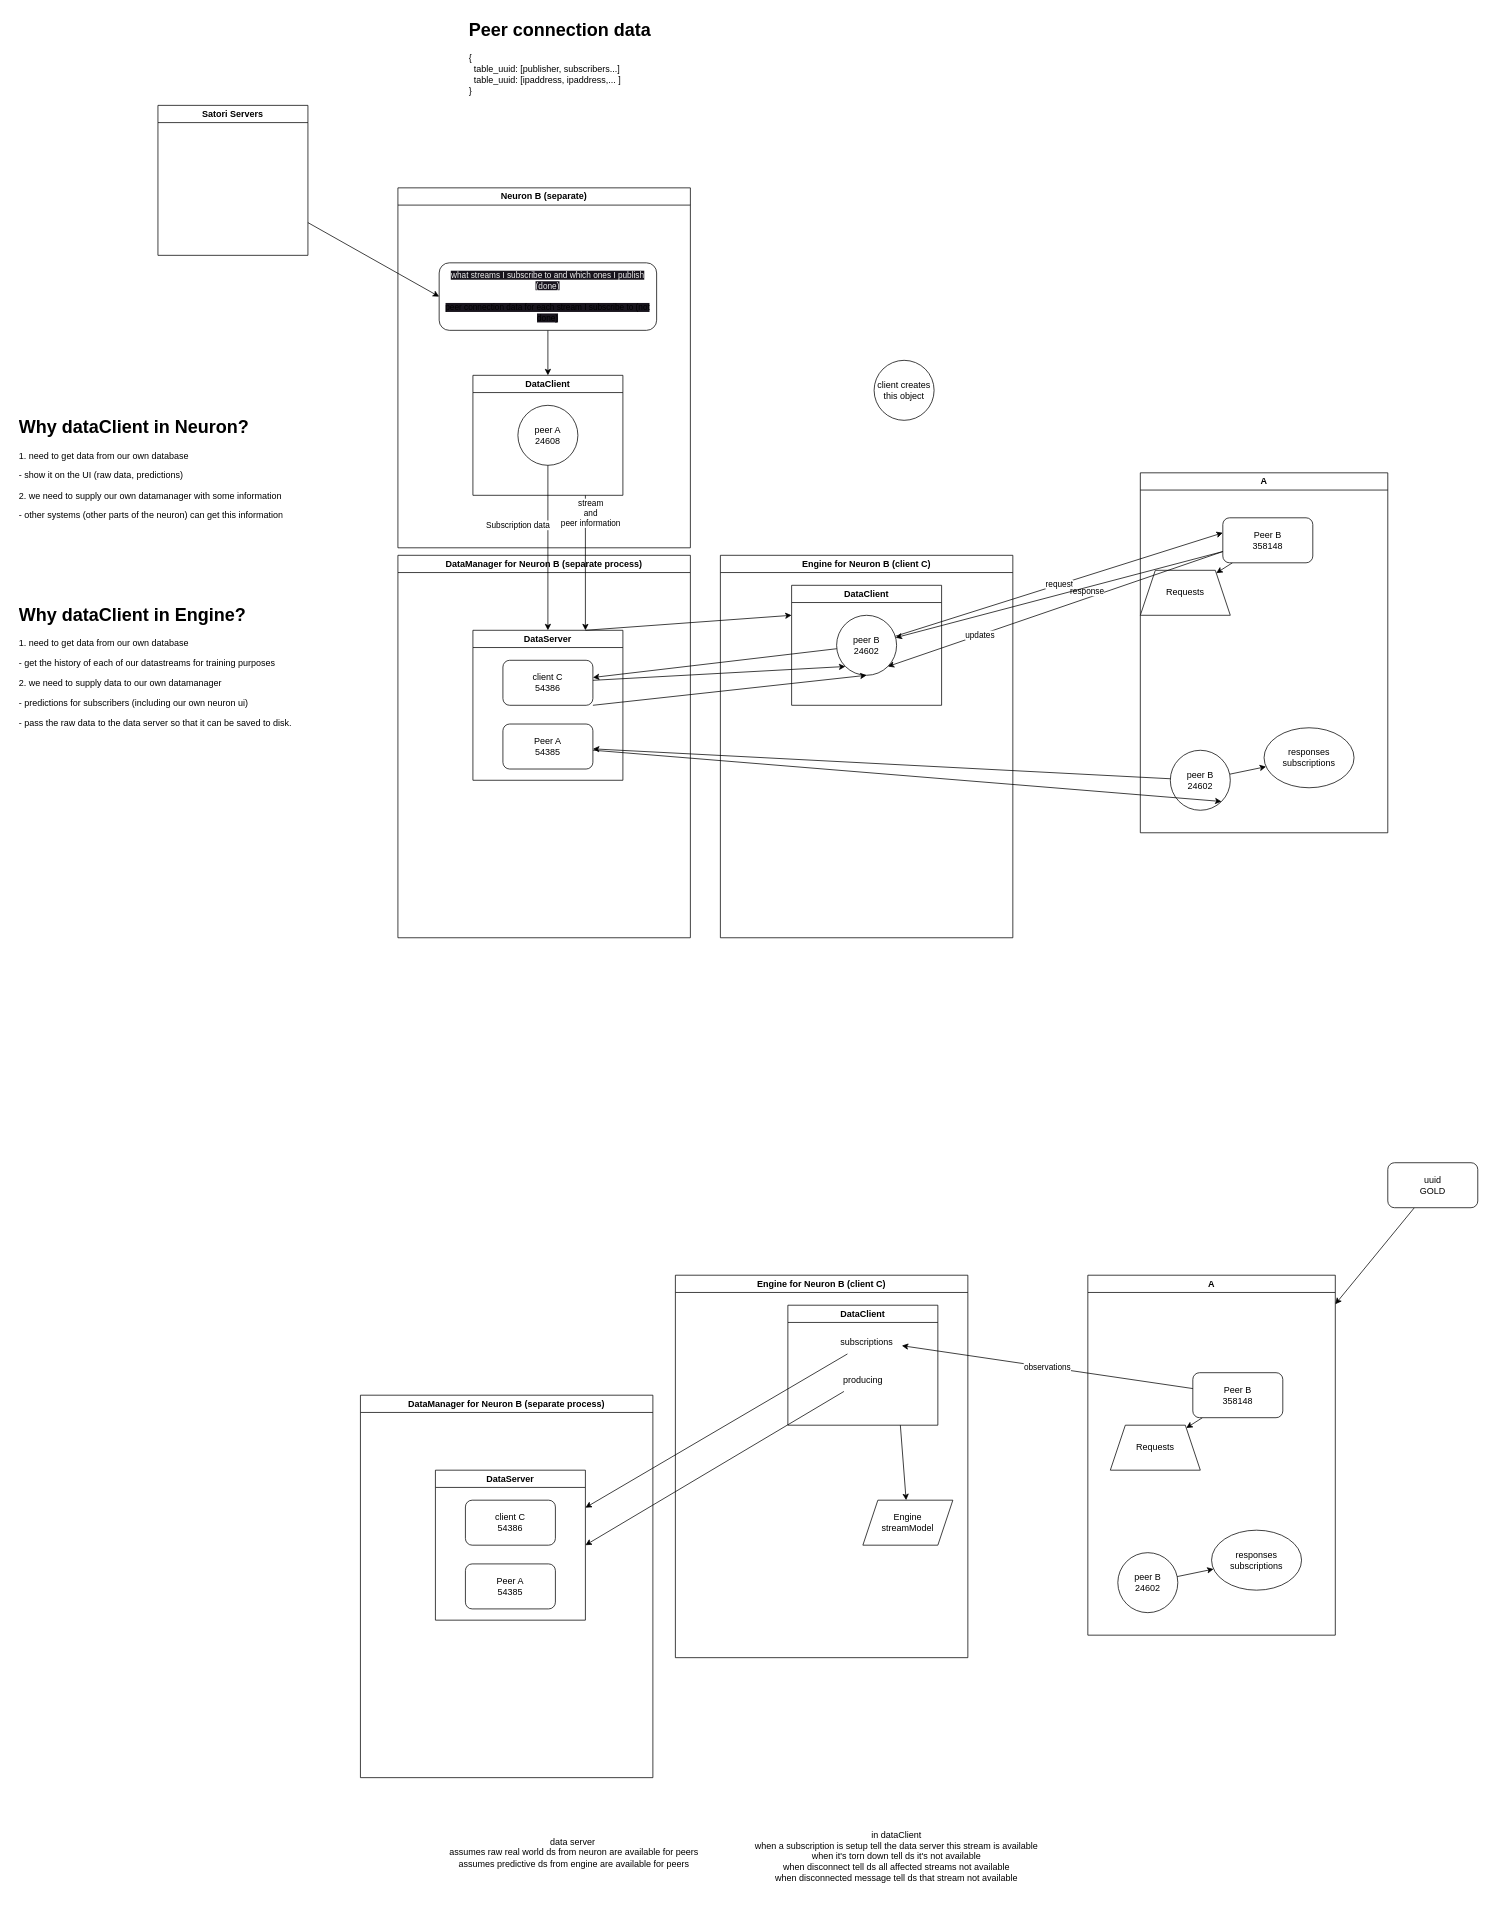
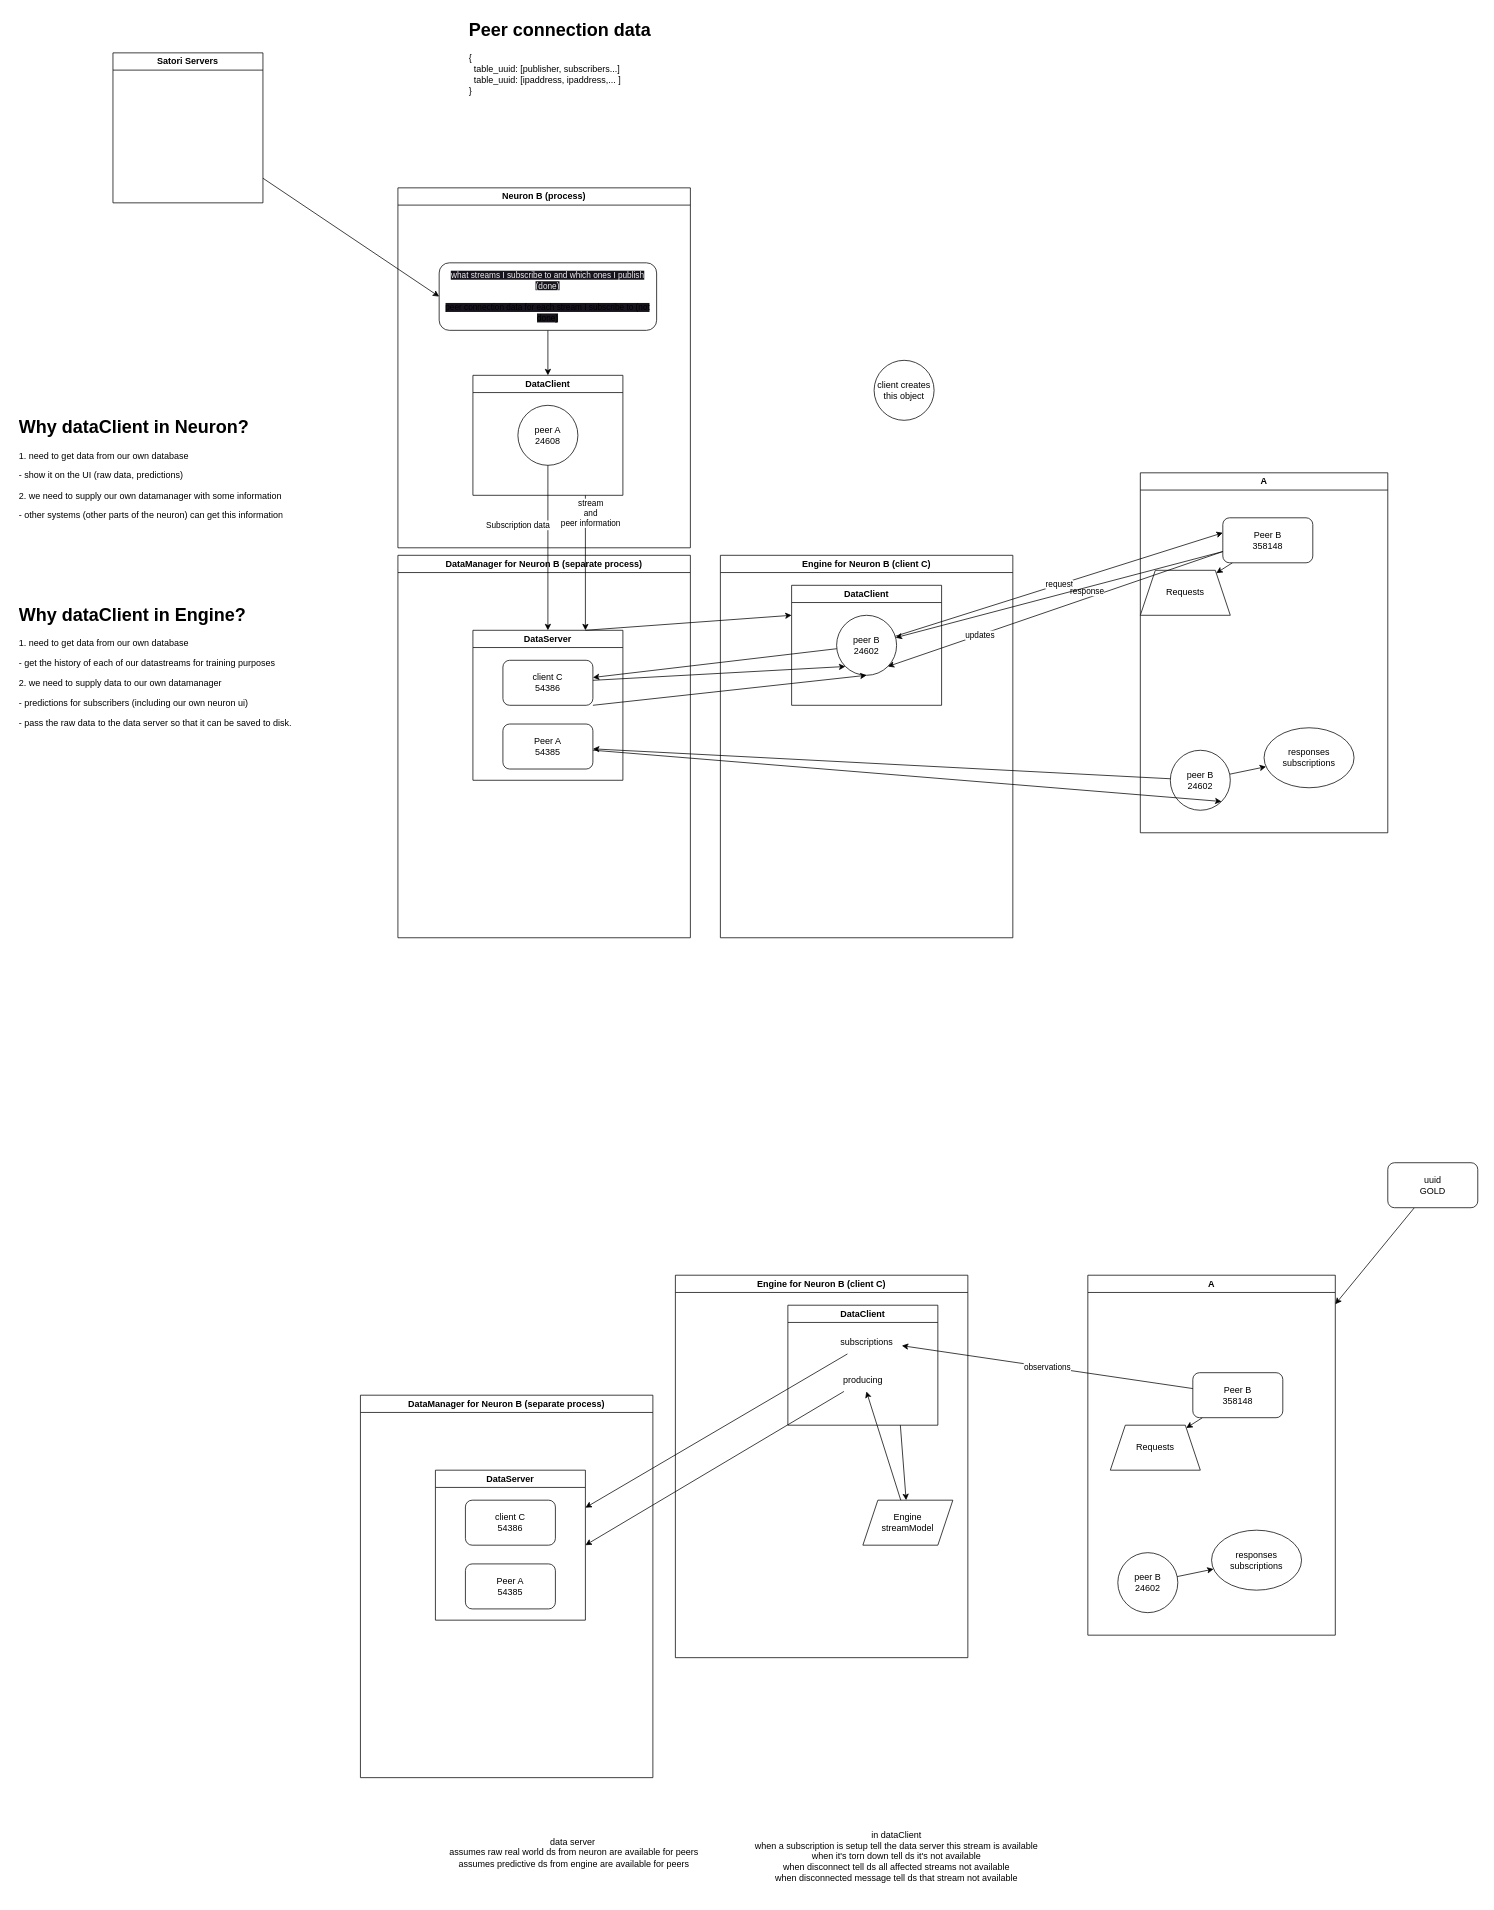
(233, 180) -> (188, 128)
(544, 197) -> (544, 197)
none -> (884, 1449)
